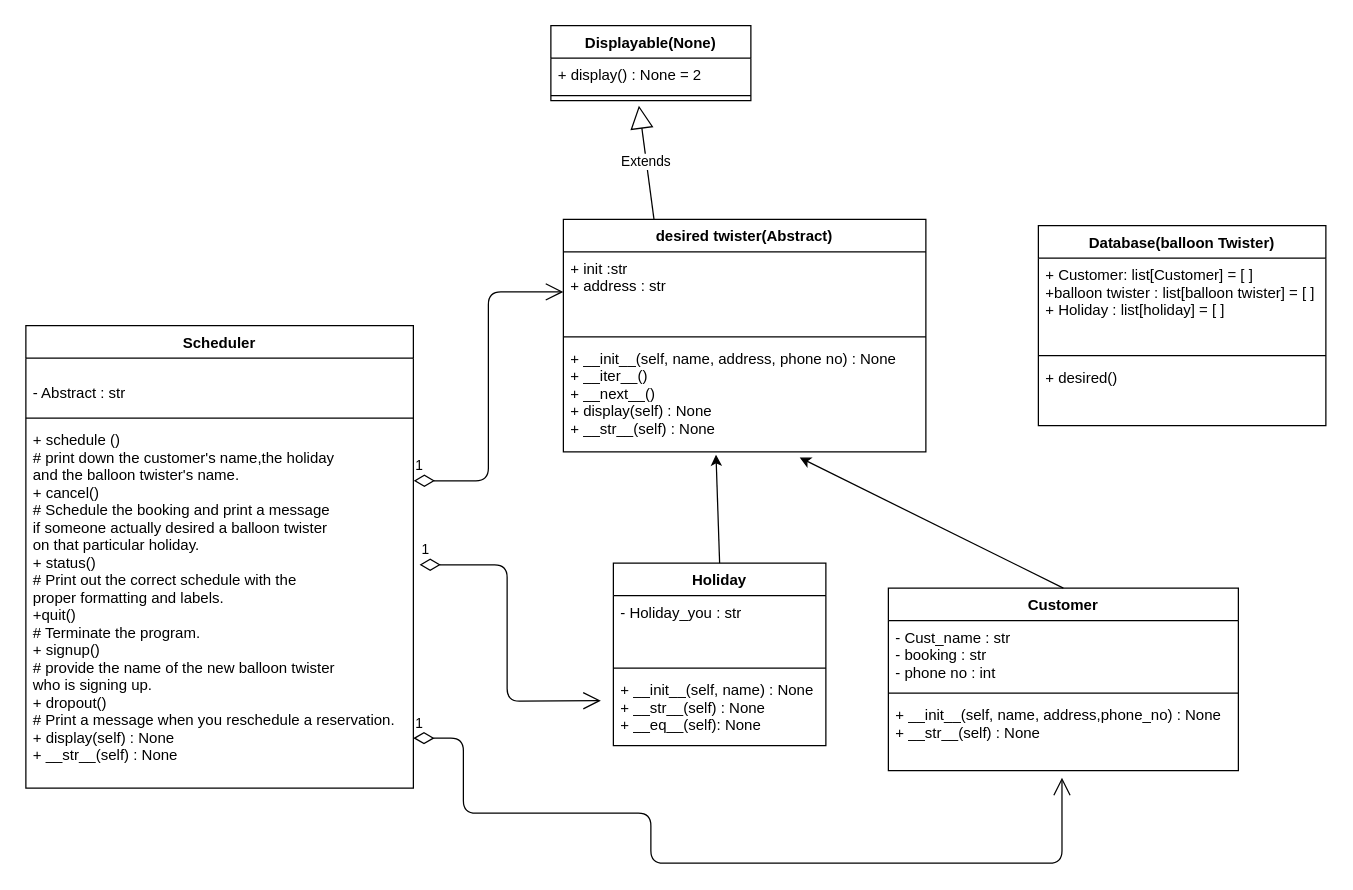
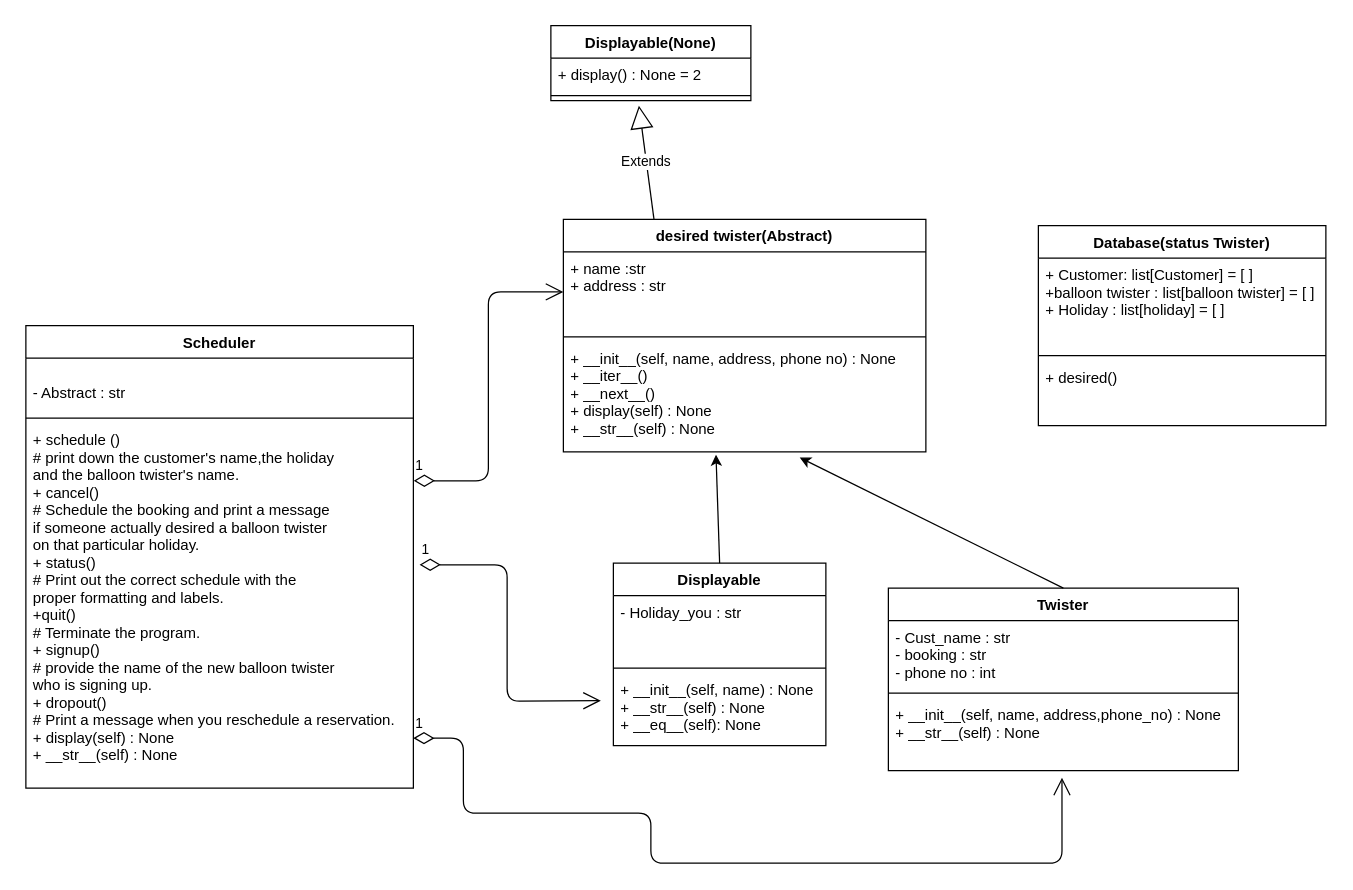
(1181, 243) -> (1181, 243)
(606, 269) -> (610, 269)
(719, 580) -> (719, 580)
(1063, 605) -> (1063, 605)
